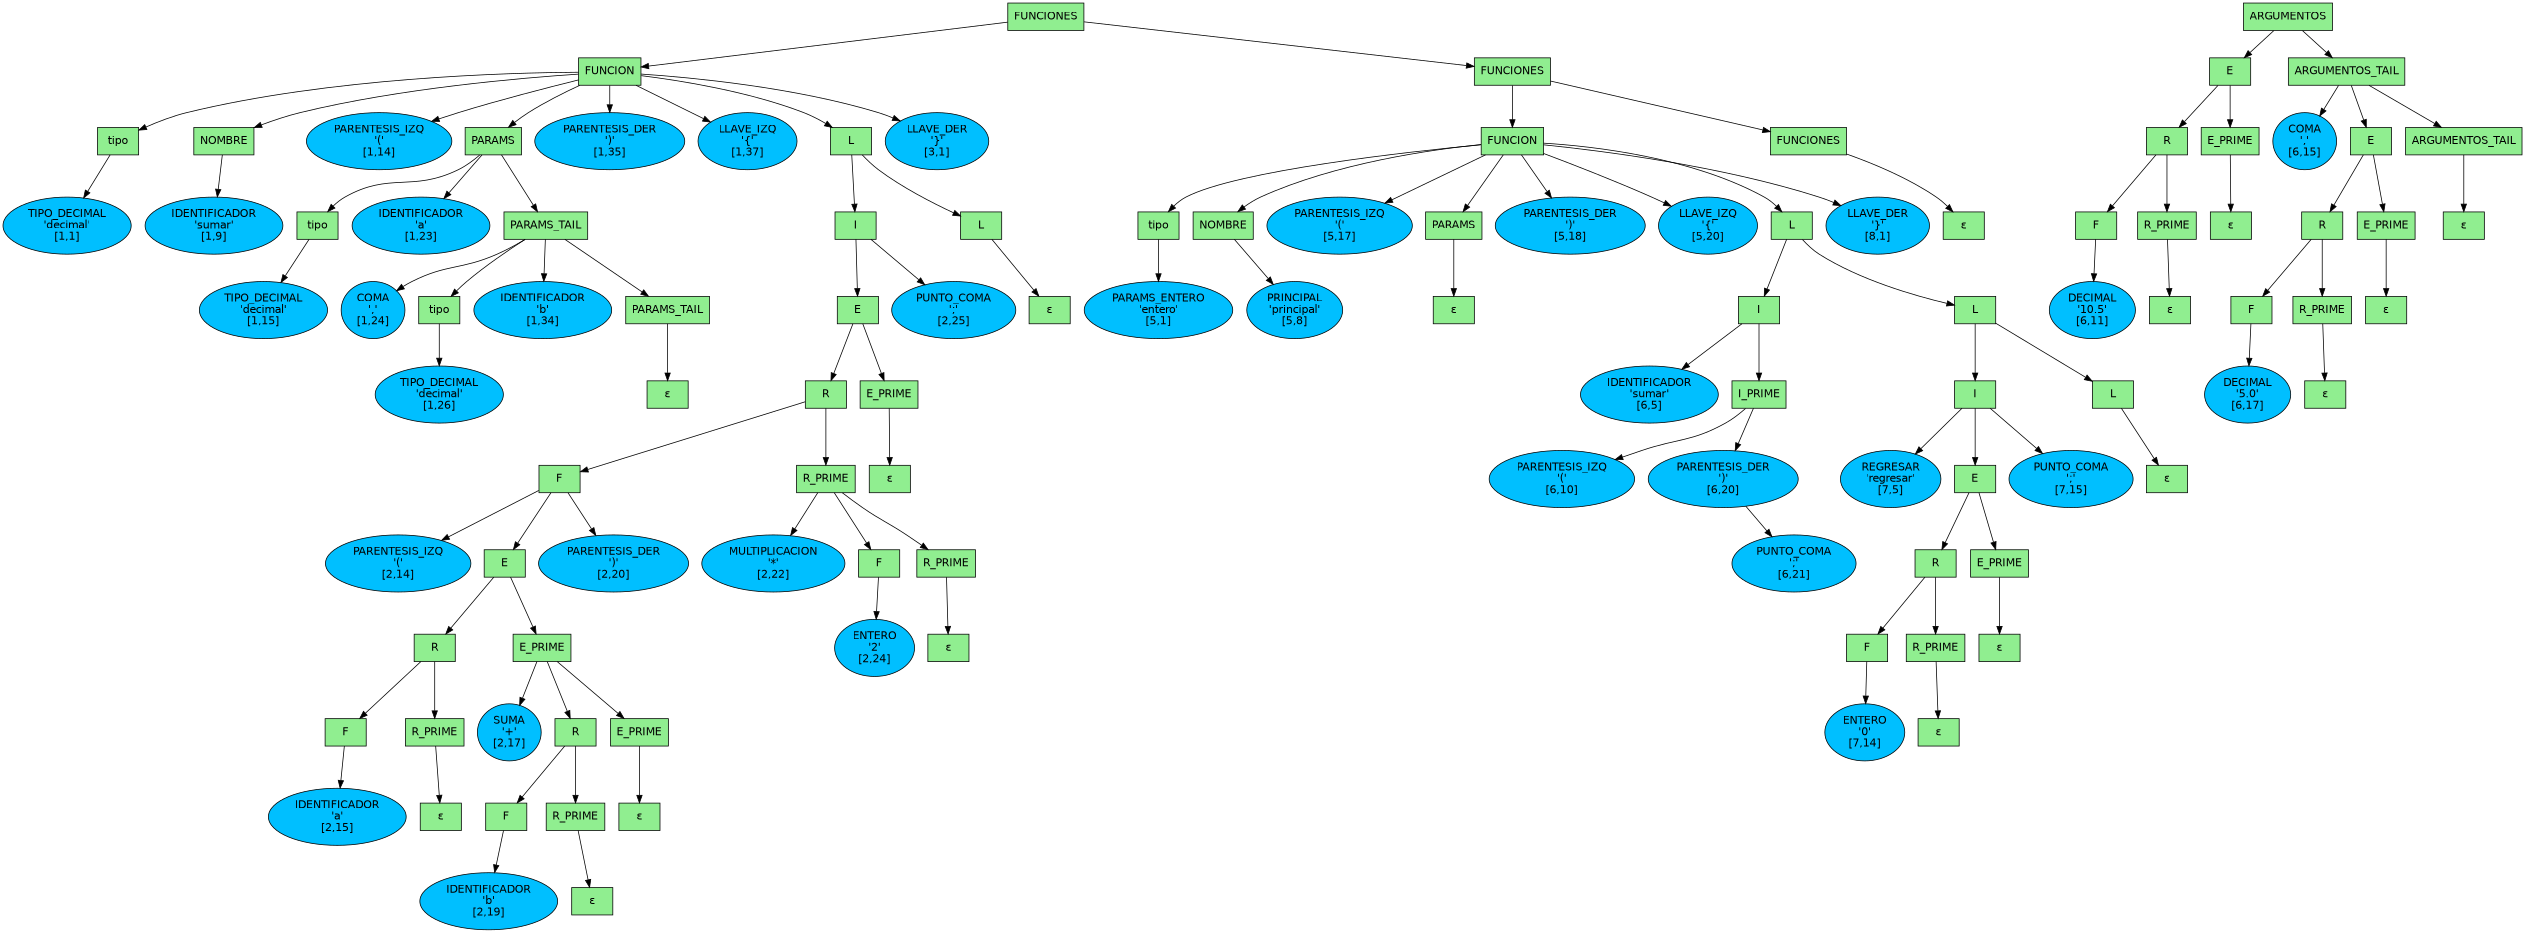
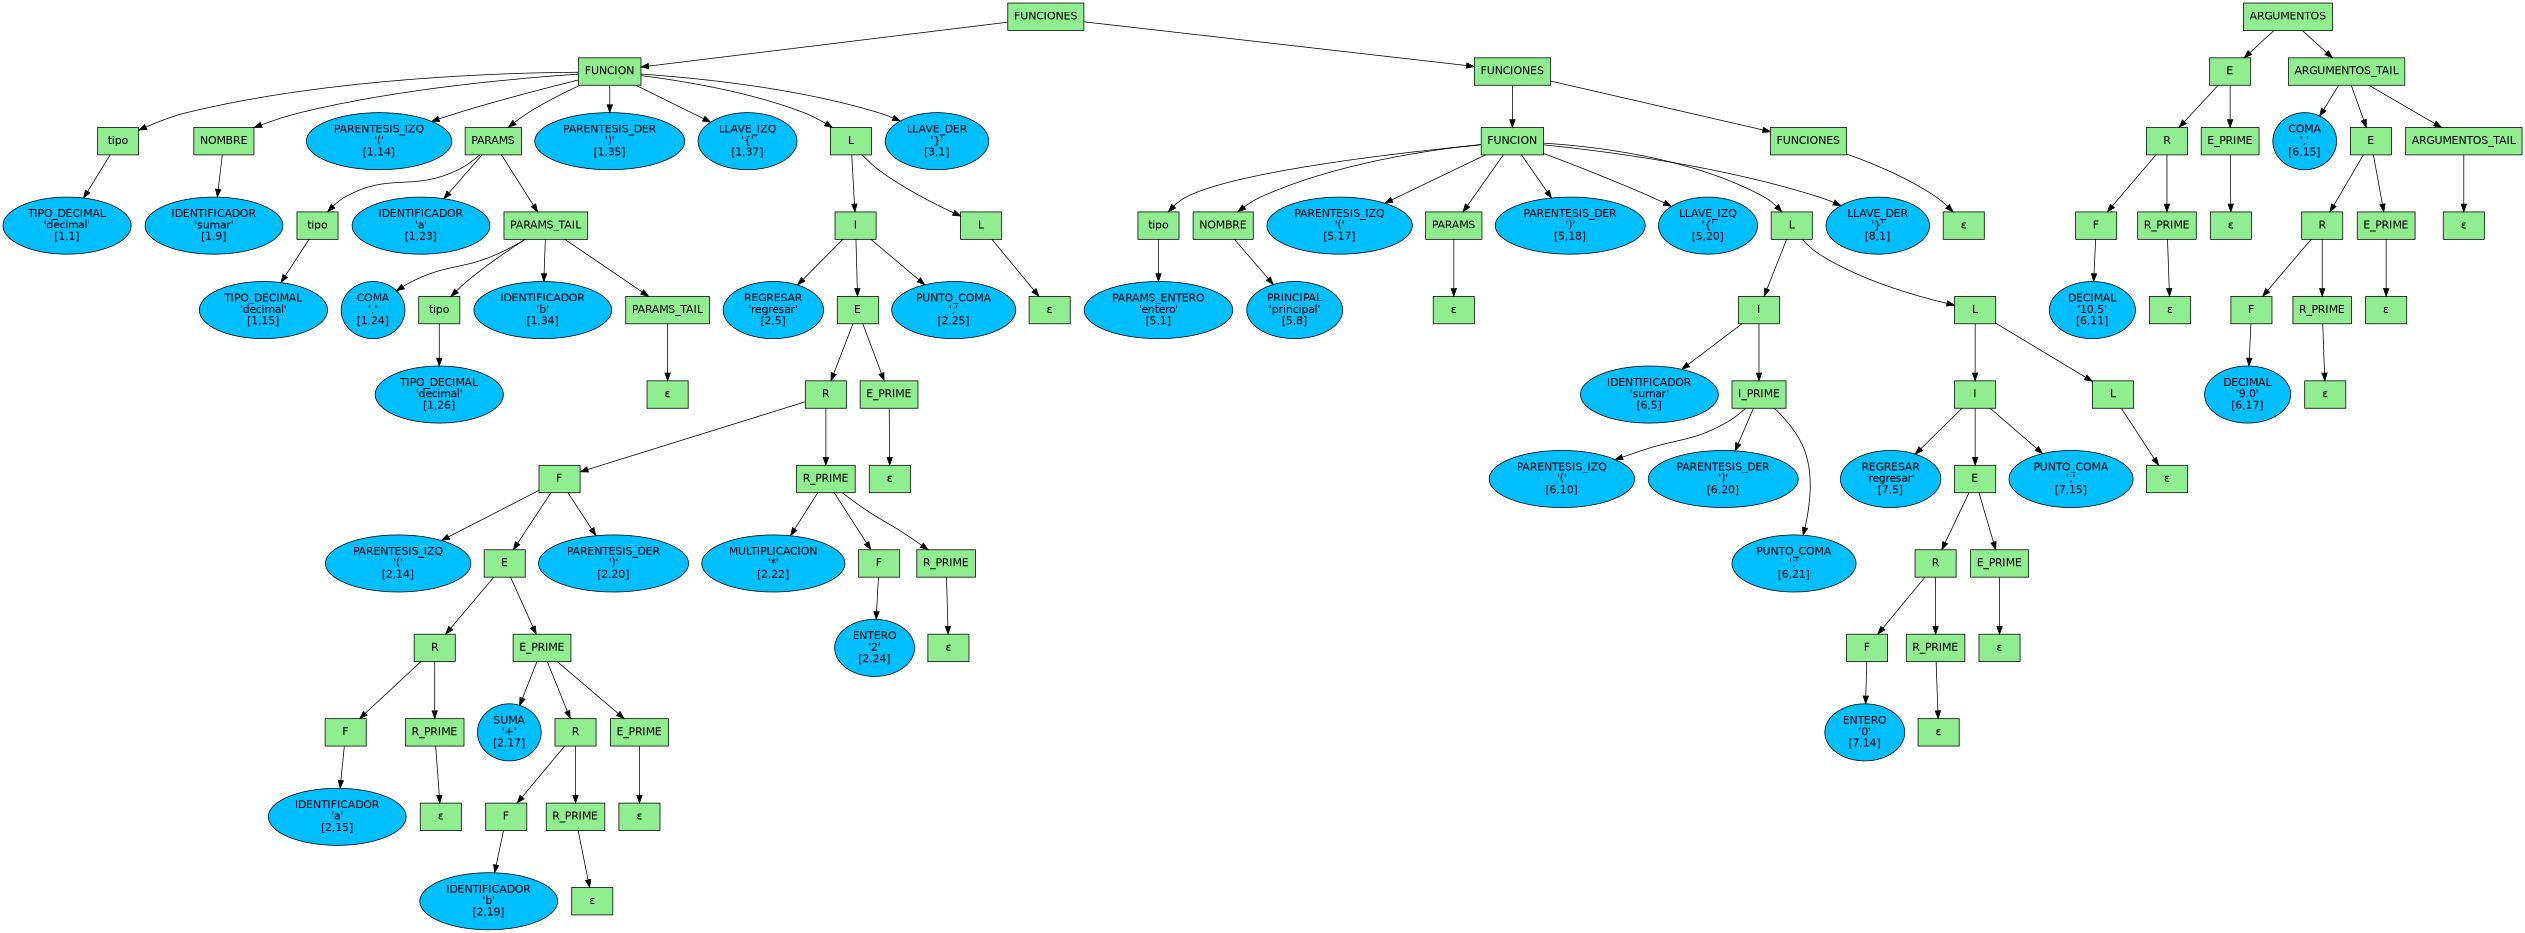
none -> (773, 310)
(2248, 395) -> (2248, 395)
(1756, 519) -> (1808, 463)
